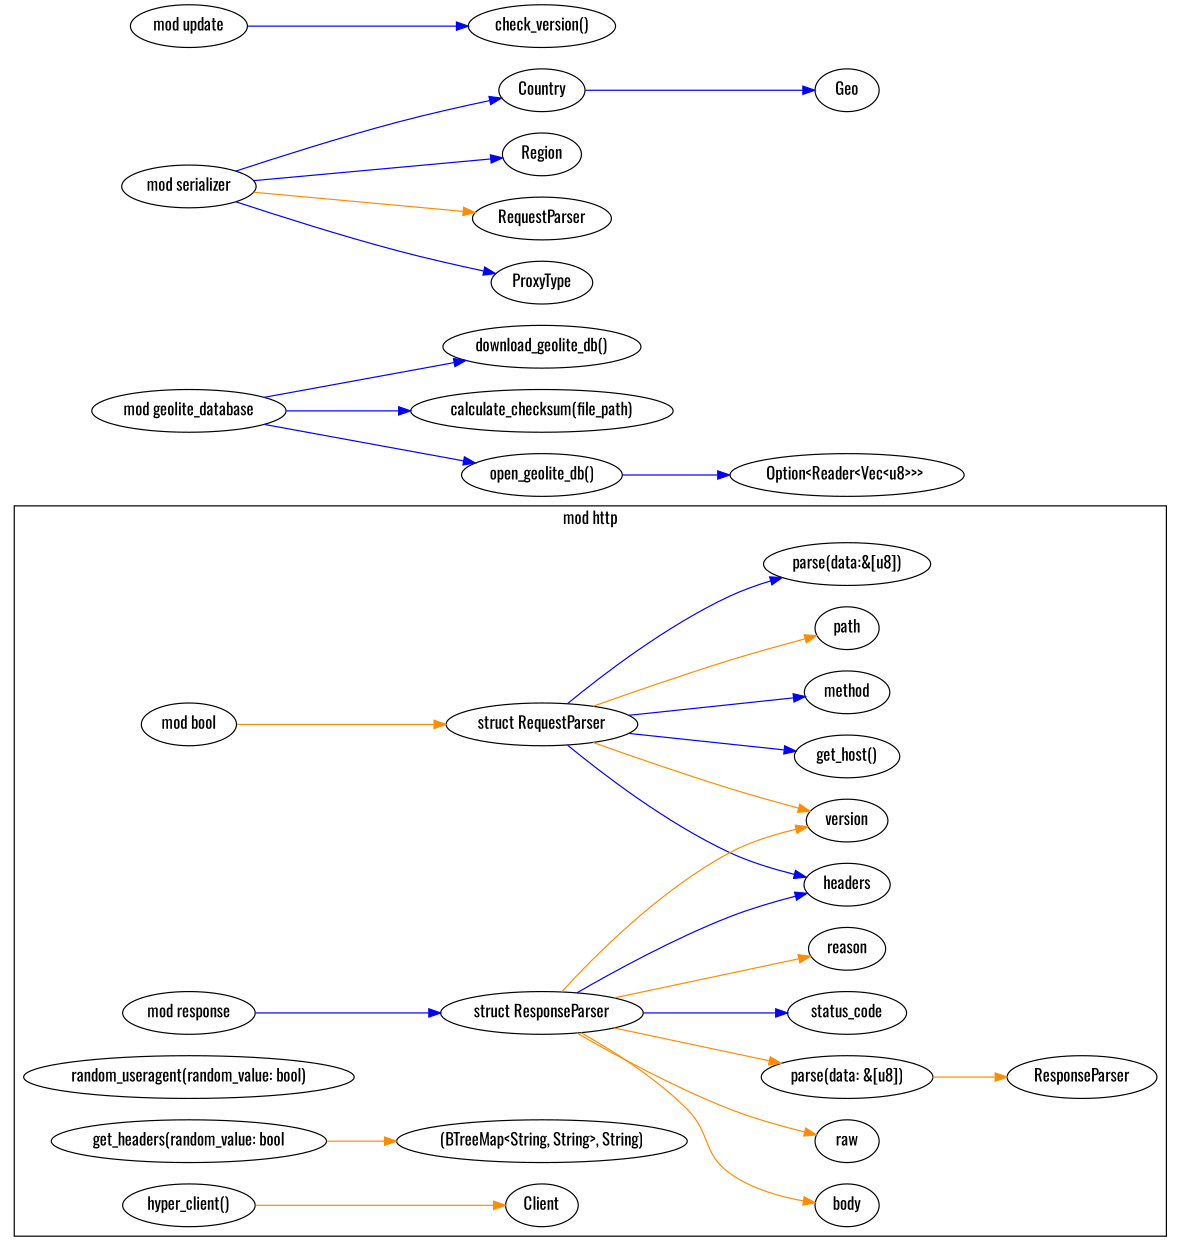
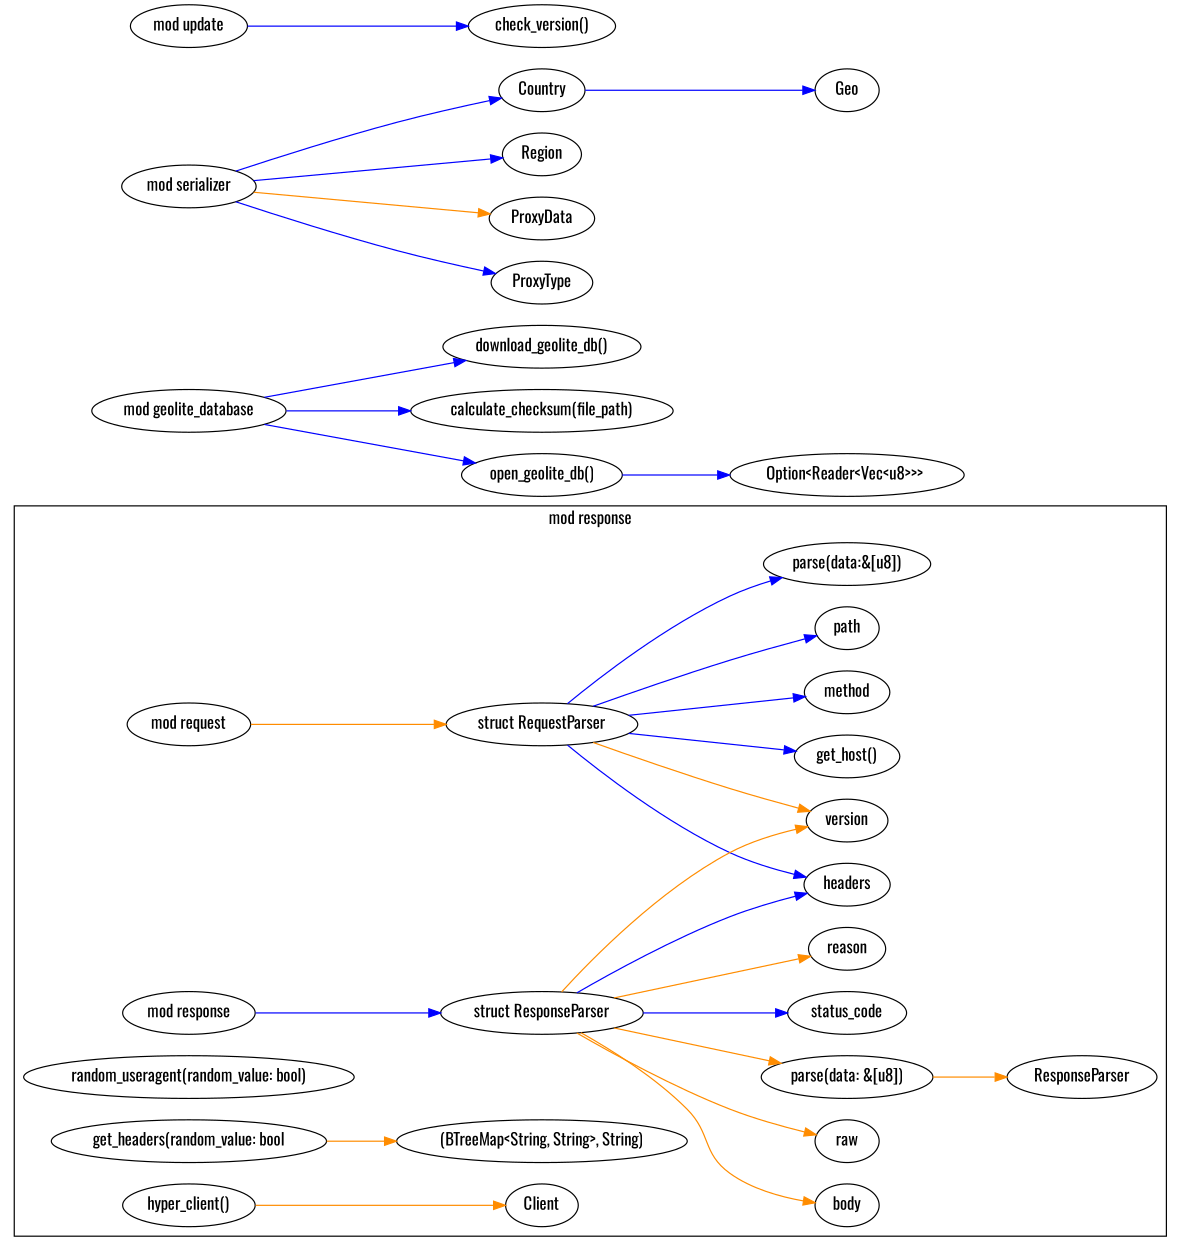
(542, 218) -> (542, 218)
(590, 520) -> (590, 520)
(698, 670) -> (698, 670)
(189, 724) -> (189, 724)
